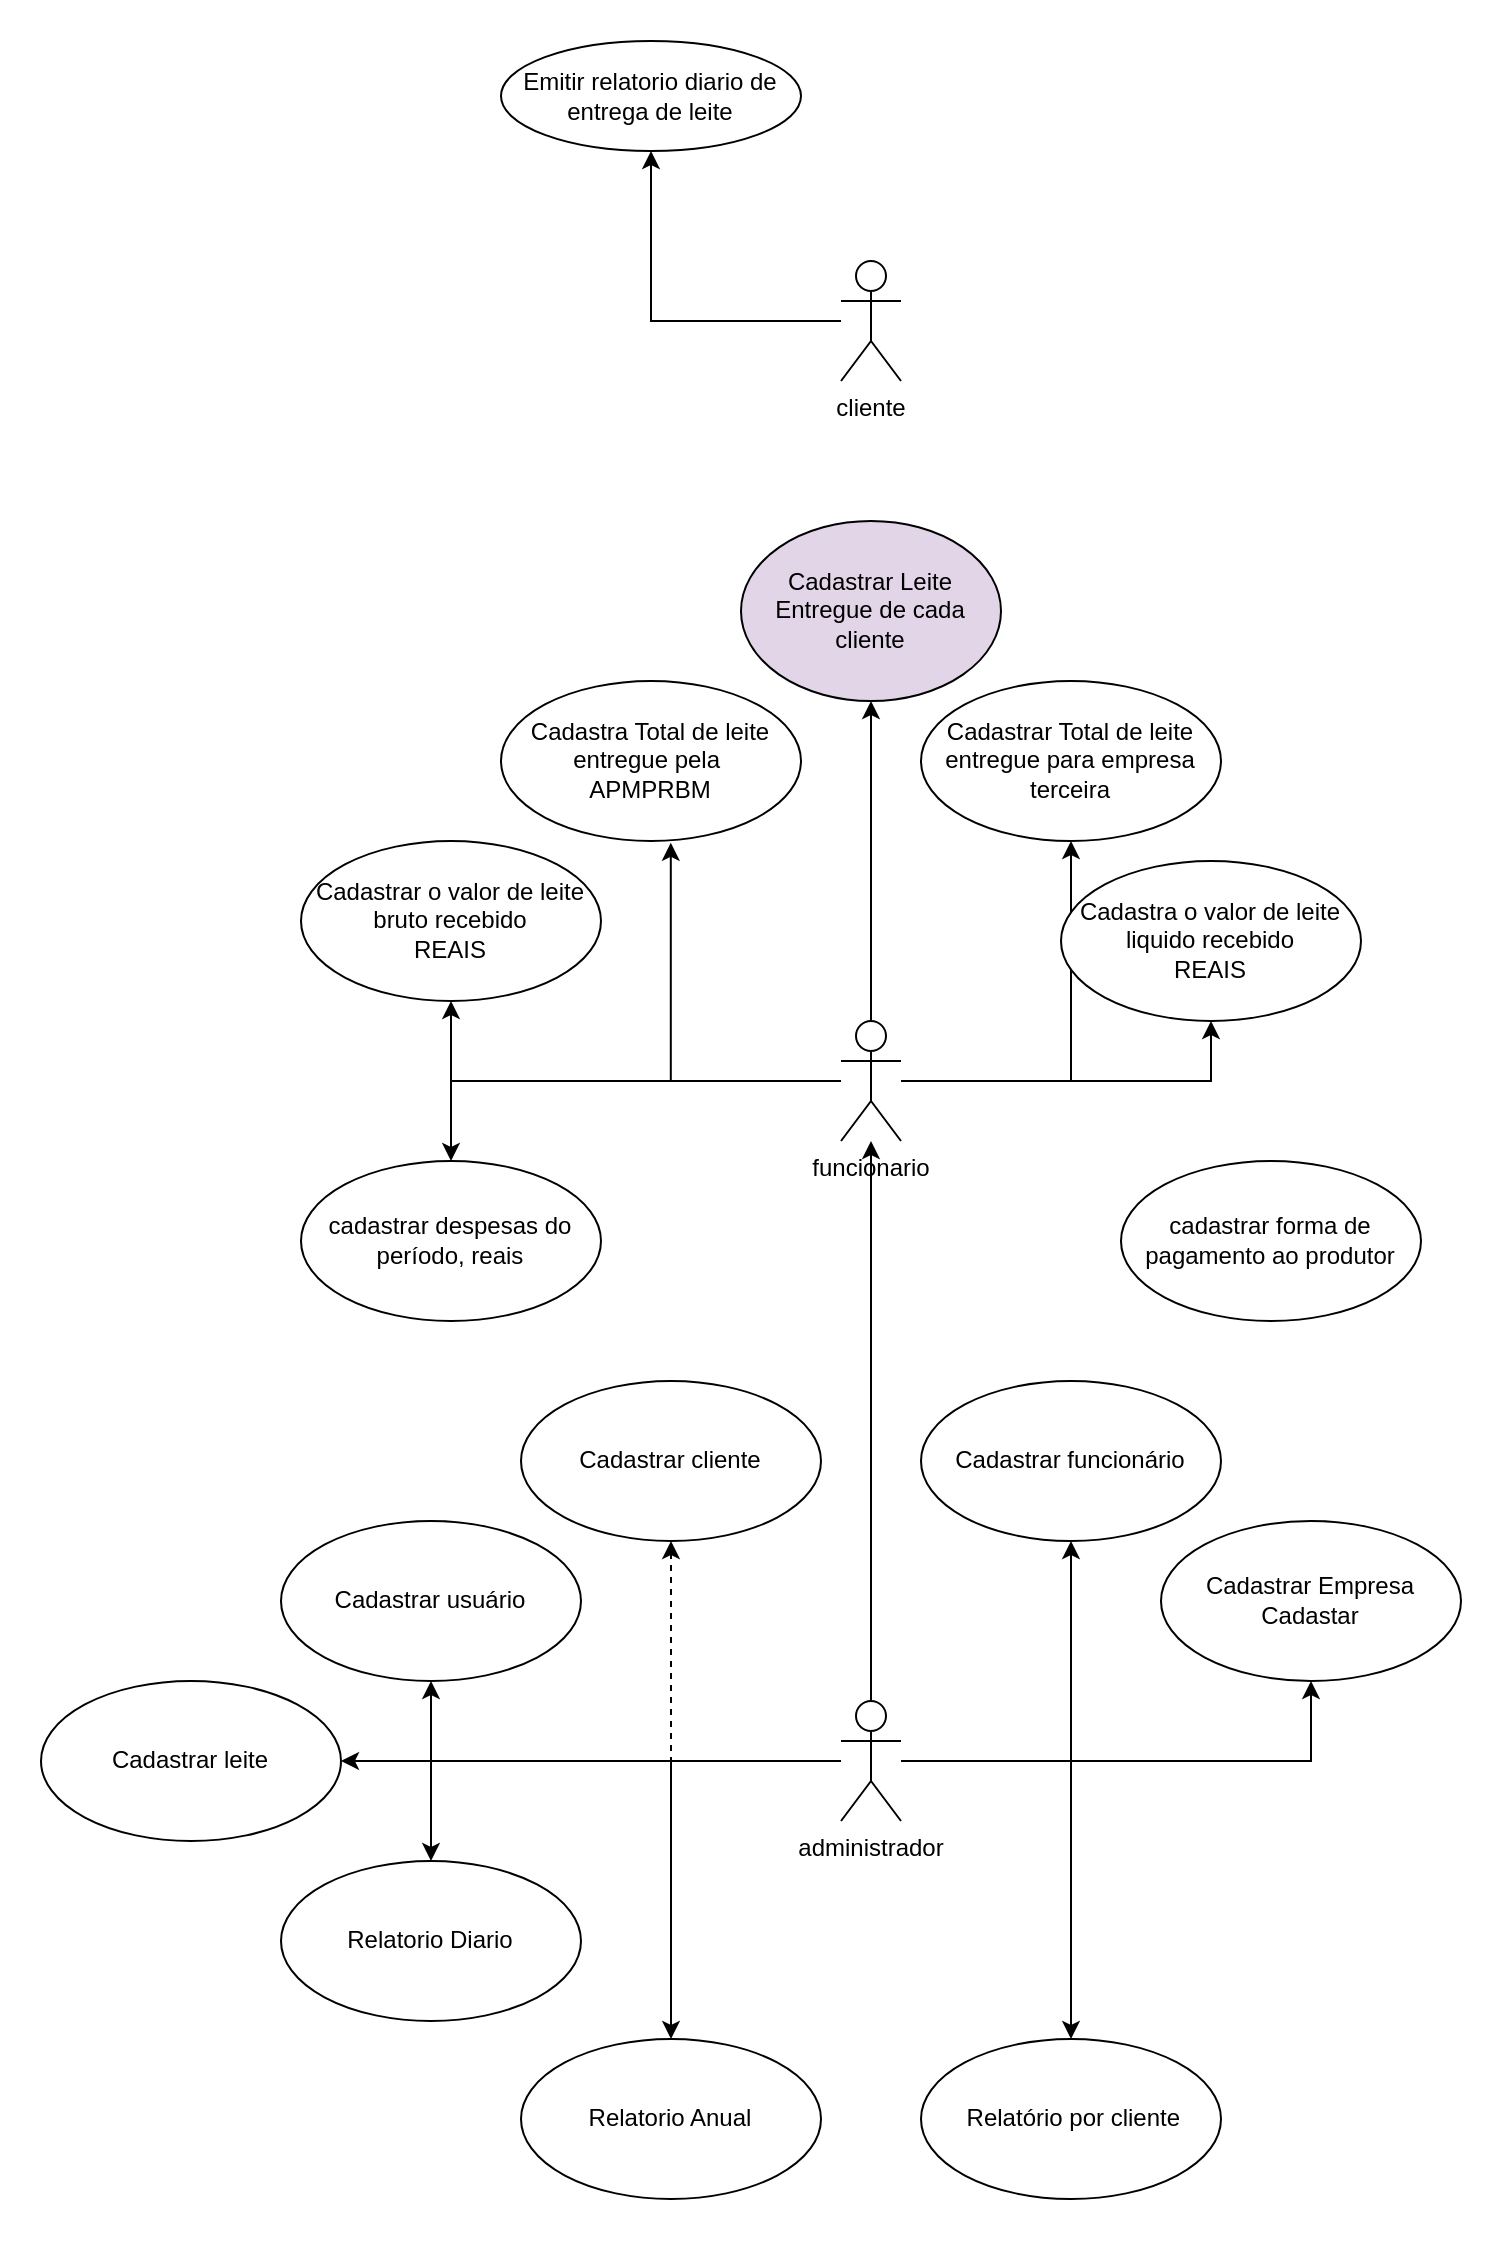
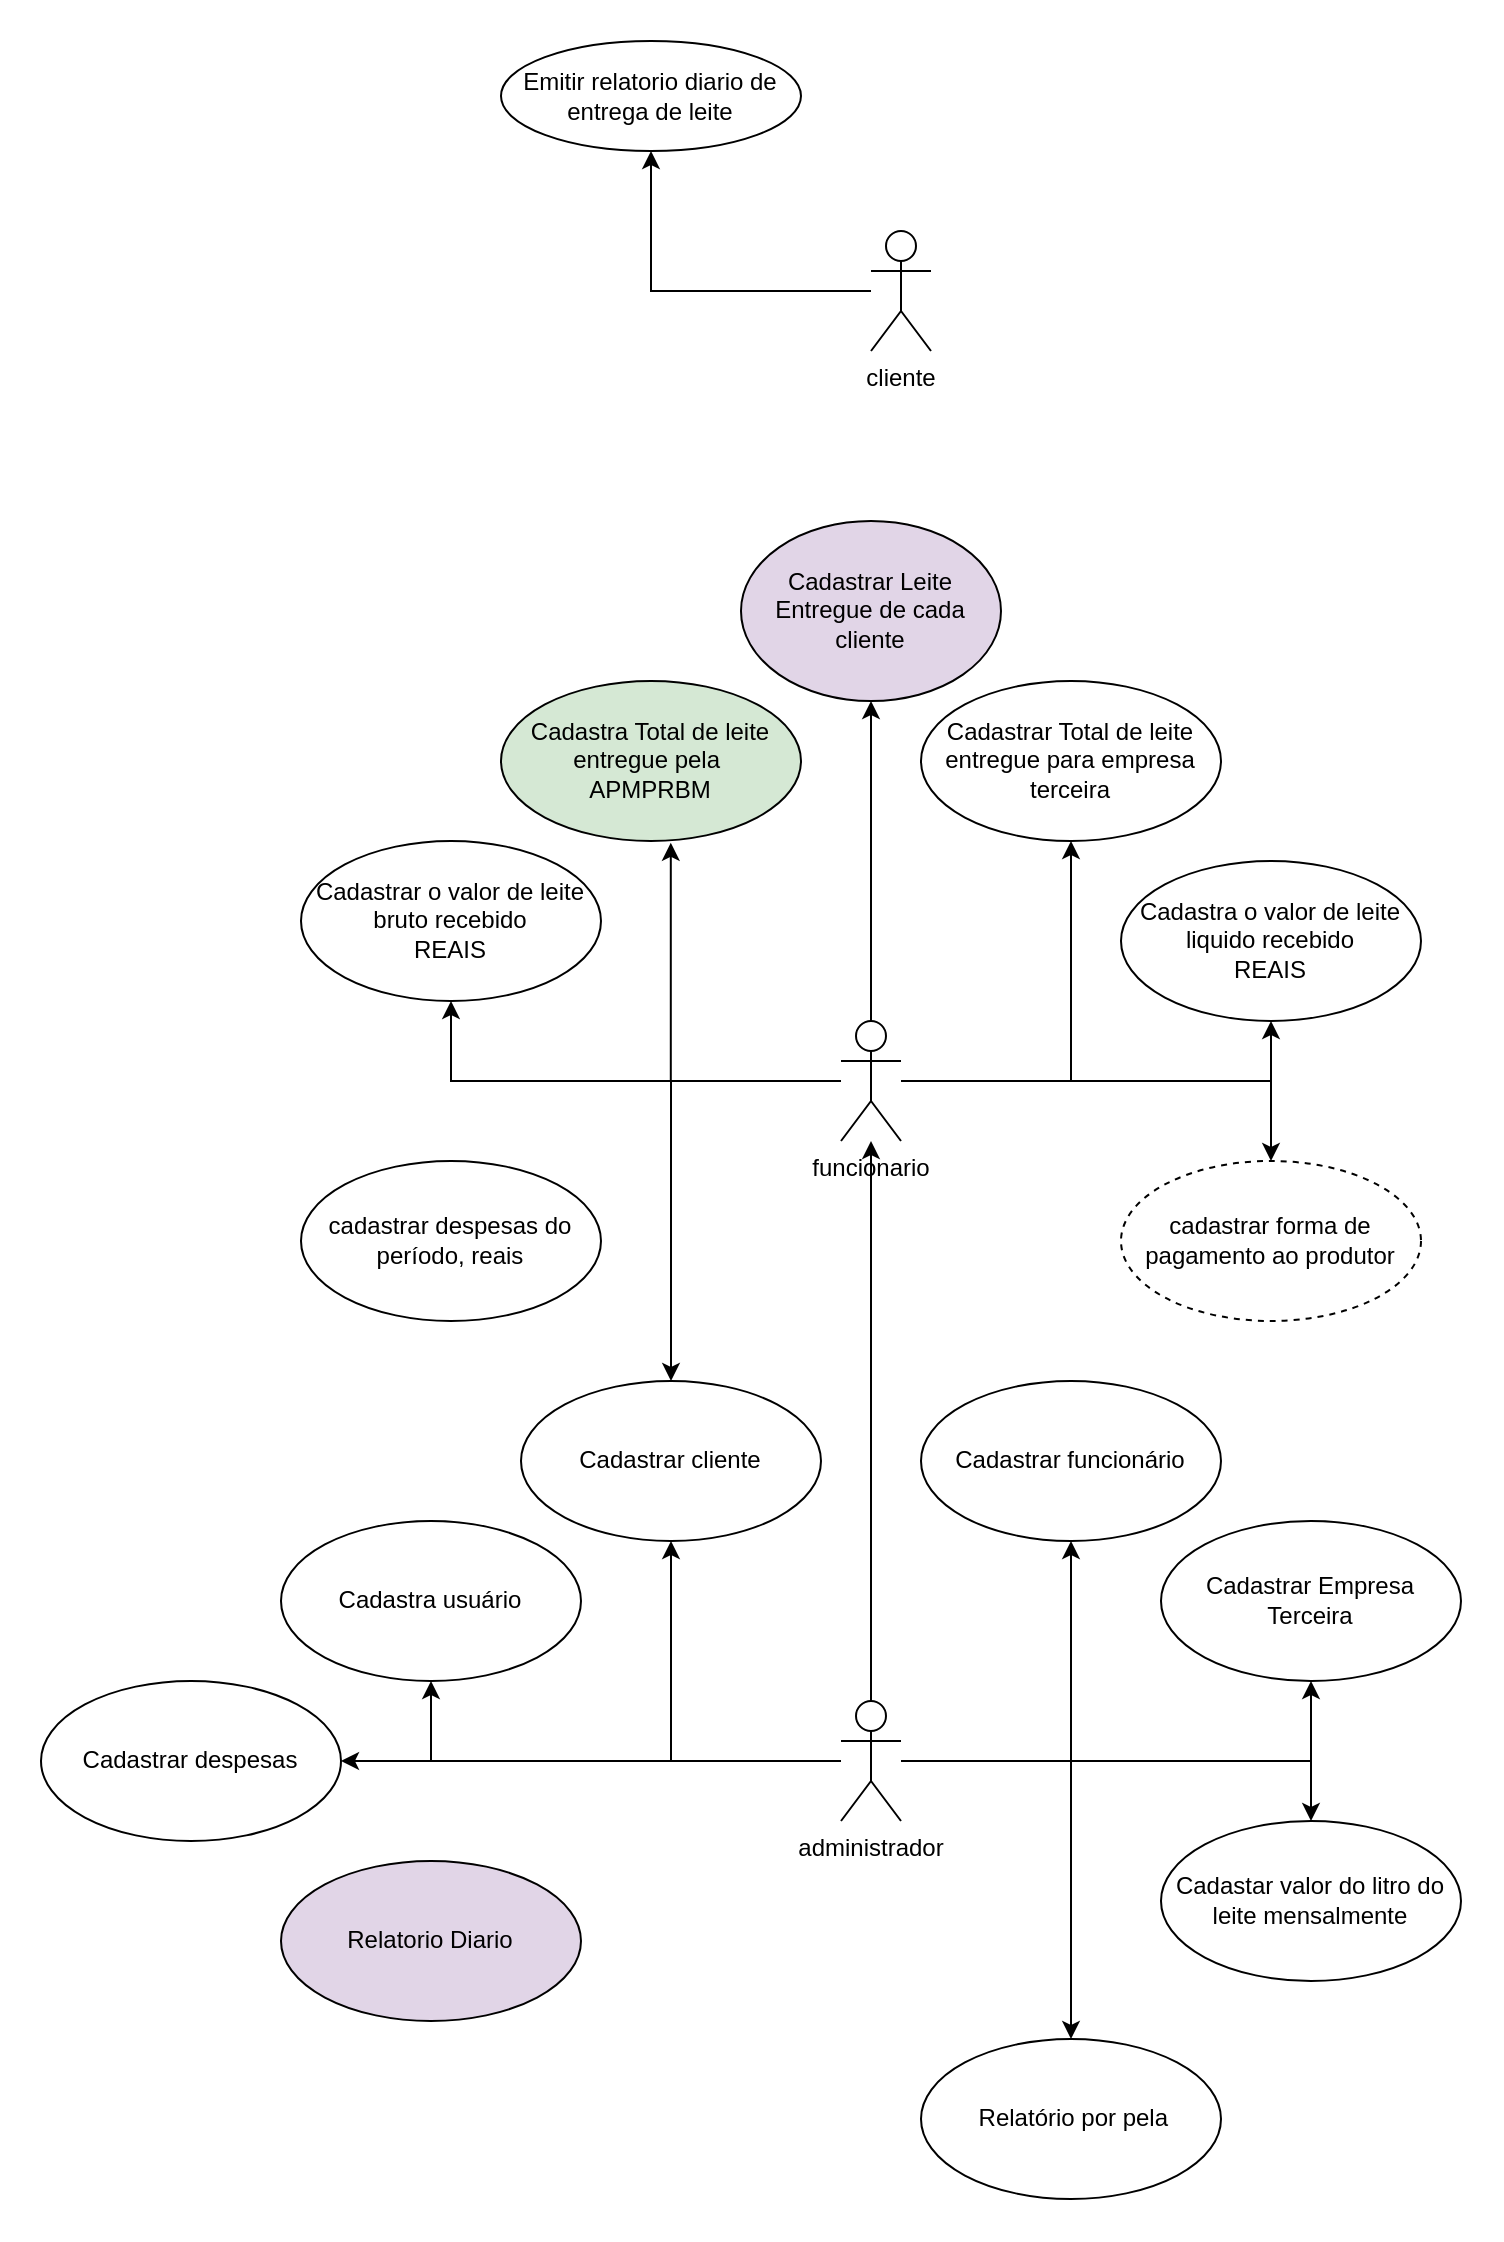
(871, 321) -> (901, 291)
(651, 761) -> (651, 761)
(1211, 941) -> (1271, 941)
(451, 1116) -> (671, 1226)
none -> (1271, 1116)
(1271, 1241) -> (1271, 1241)
(431, 1601) -> (431, 1601)
(1311, 1601) -> (1311, 1601)
(671, 1657) -> (671, 1657)
(191, 1761) -> (191, 1761)
none -> (1311, 1786)
(431, 1806) -> none
(671, 1895) -> none
none -> (1311, 1901)
(431, 1941) -> (431, 1941)
(671, 2119) -> none
(1071, 2119) -> (1071, 2119)
